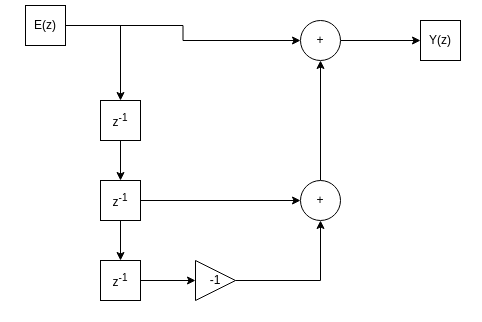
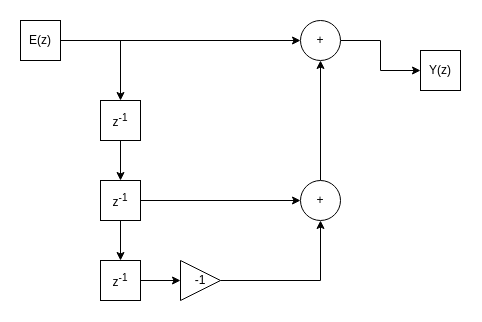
(46, 26) -> (41, 41)
(441, 41) -> (441, 71)
(216, 281) -> (201, 281)
